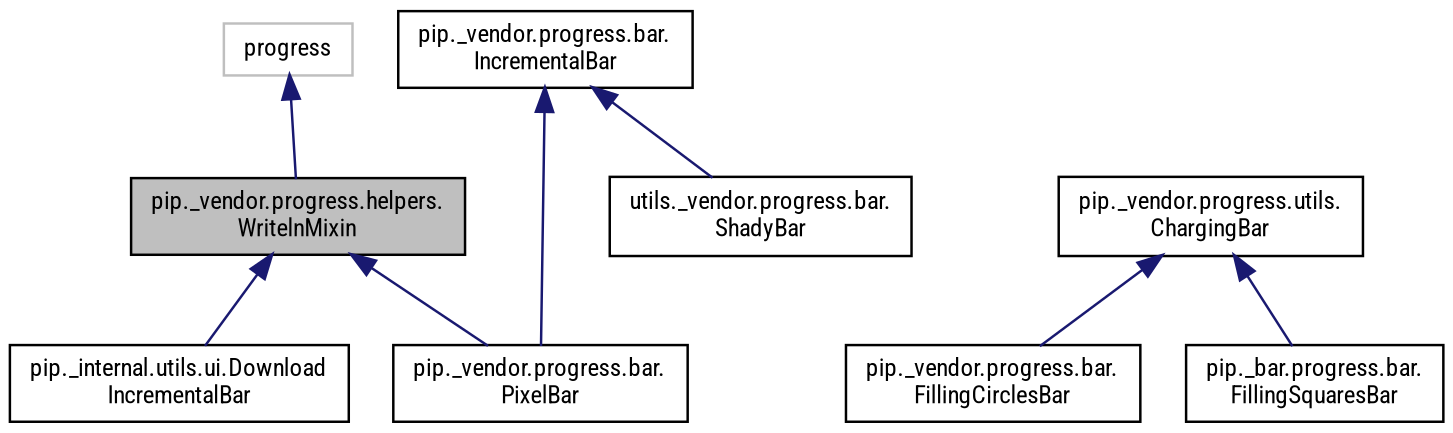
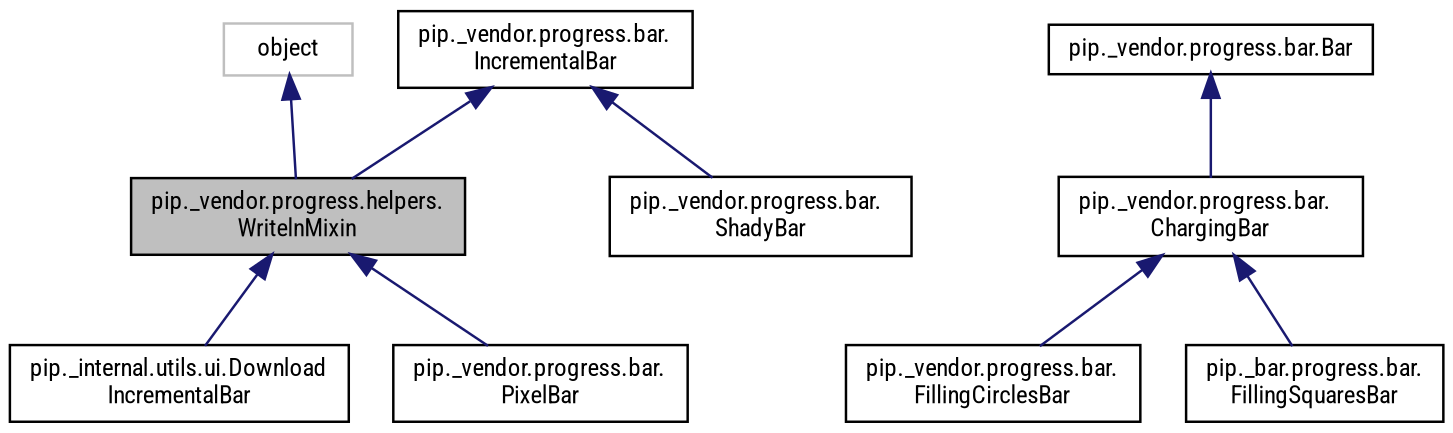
(288, 49) -> (288, 49)
none -> (1211, 49)
(761, 216) -> (761, 216)
(1211, 216) -> (1211, 216)
(543, 229) -> (411, 140)
